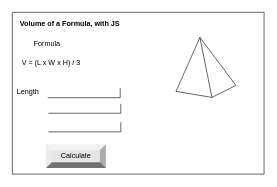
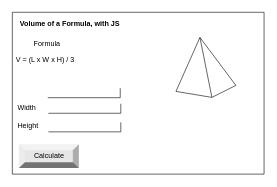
(54, 63) -> (48, 60)
(31, 92) -> none
none -> (32, 107)
none -> (32, 126)
(76, 156) -> (49, 156)
